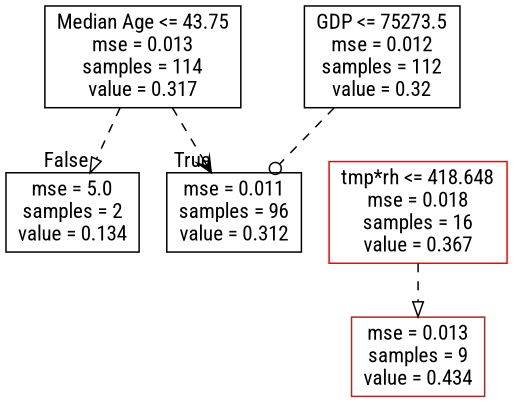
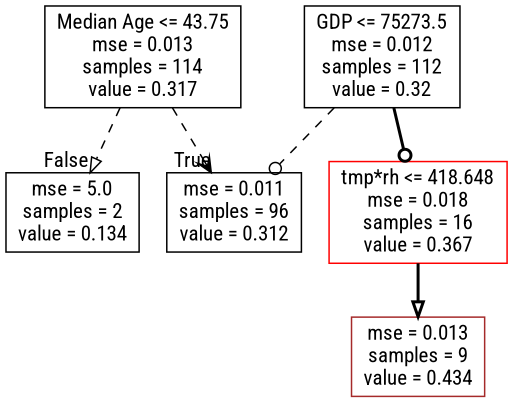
none -> (399, 129)
(418, 282) -> (418, 282)
